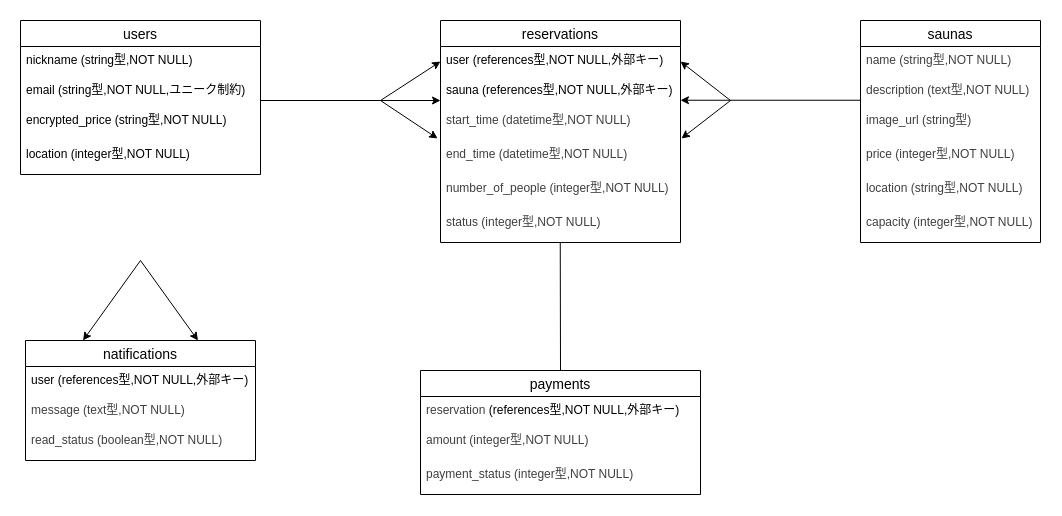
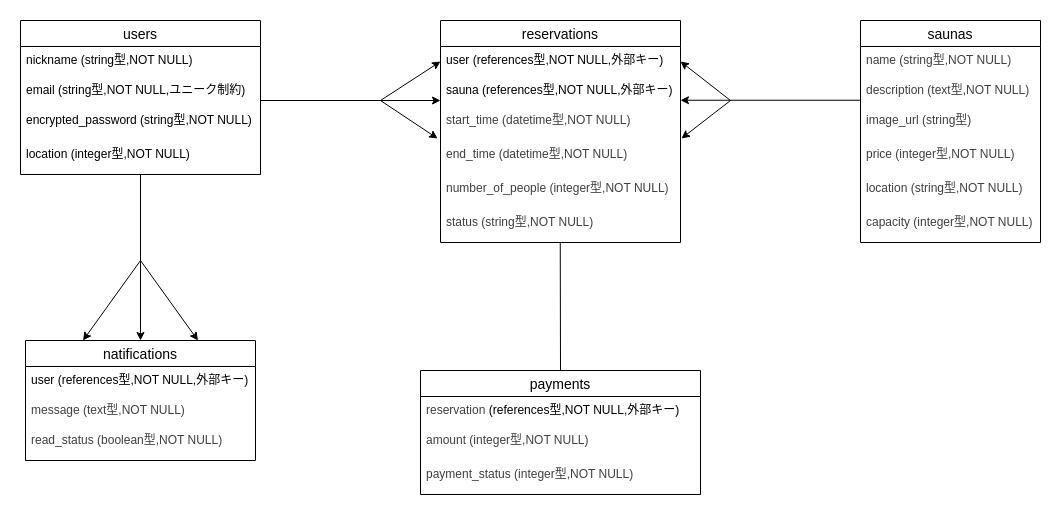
(136, 121) -> (142, 128)
(530, 223) -> (527, 223)
none -> (141, 255)
